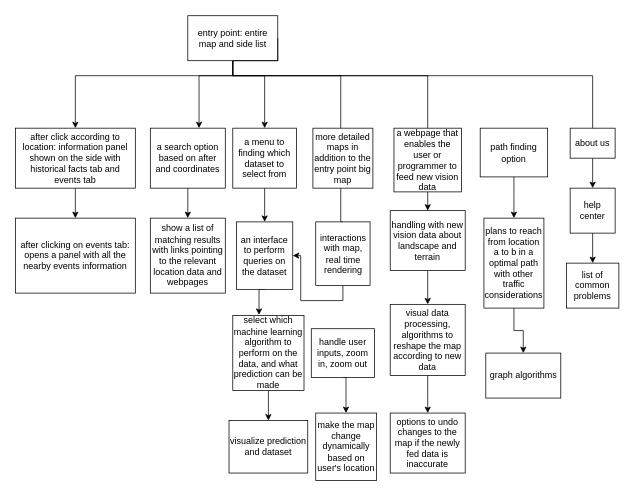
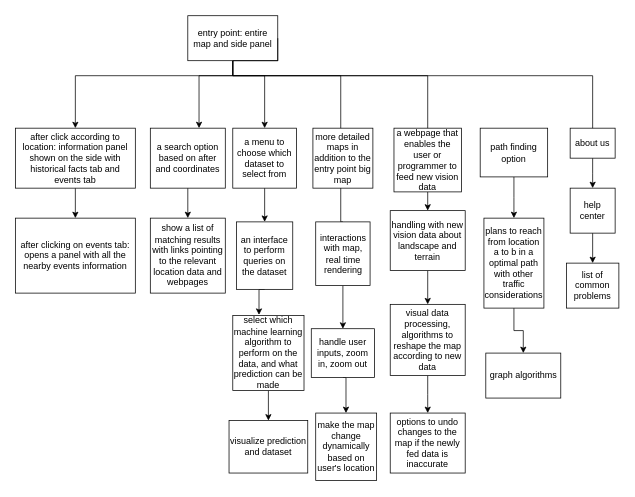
(233, 38) -> (233, 38)
(265, 158) -> (265, 158)
(301, 298) -> (343, 322)
